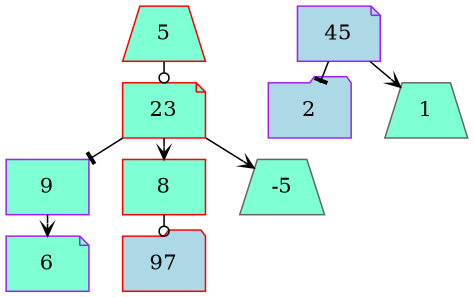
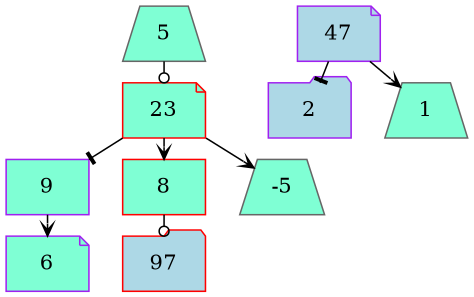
(164, 34) -> (164, 34)
(339, 34) -> (339, 34)
